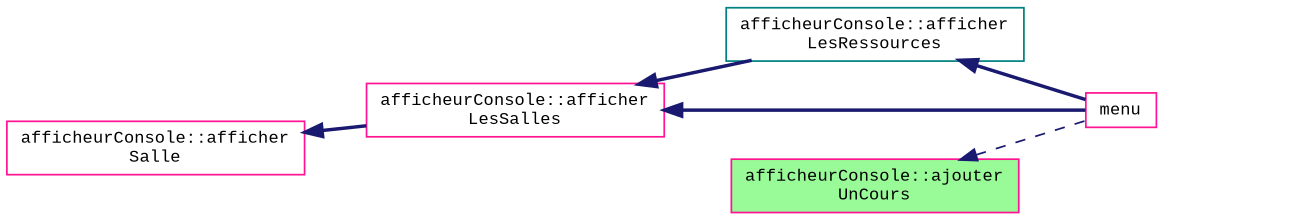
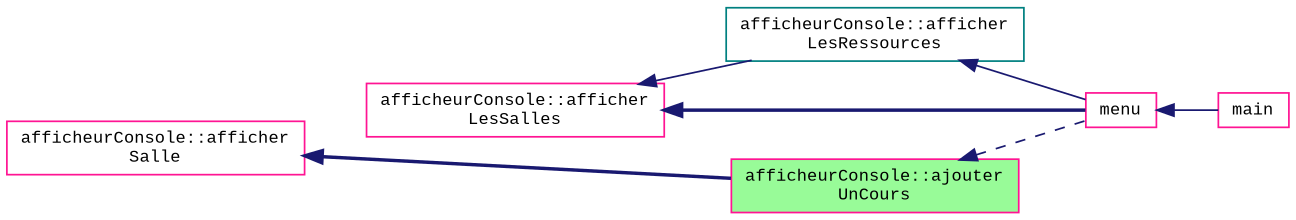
(704, 70) -> (704, 70)
(1031, 82) -> (1031, 82)
none -> (1254, 110)
(344, 128) -> (527, 168)
